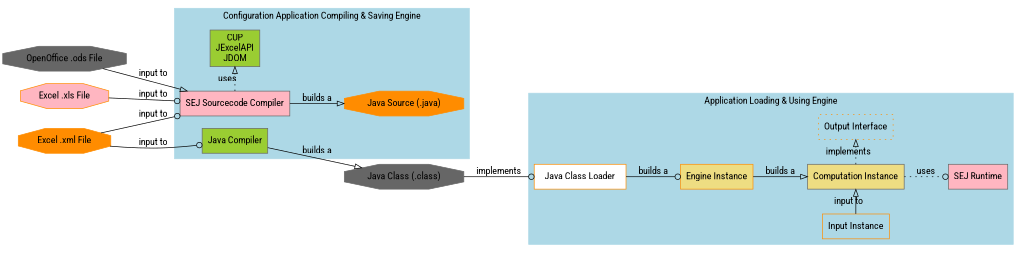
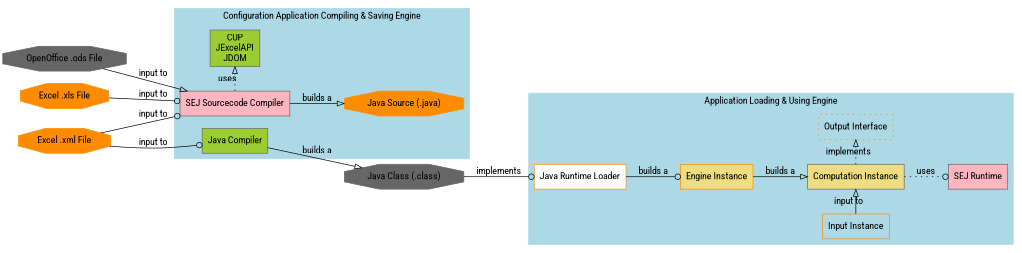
(65, 96) -> (65, 96)
(580, 177) -> (580, 177)
